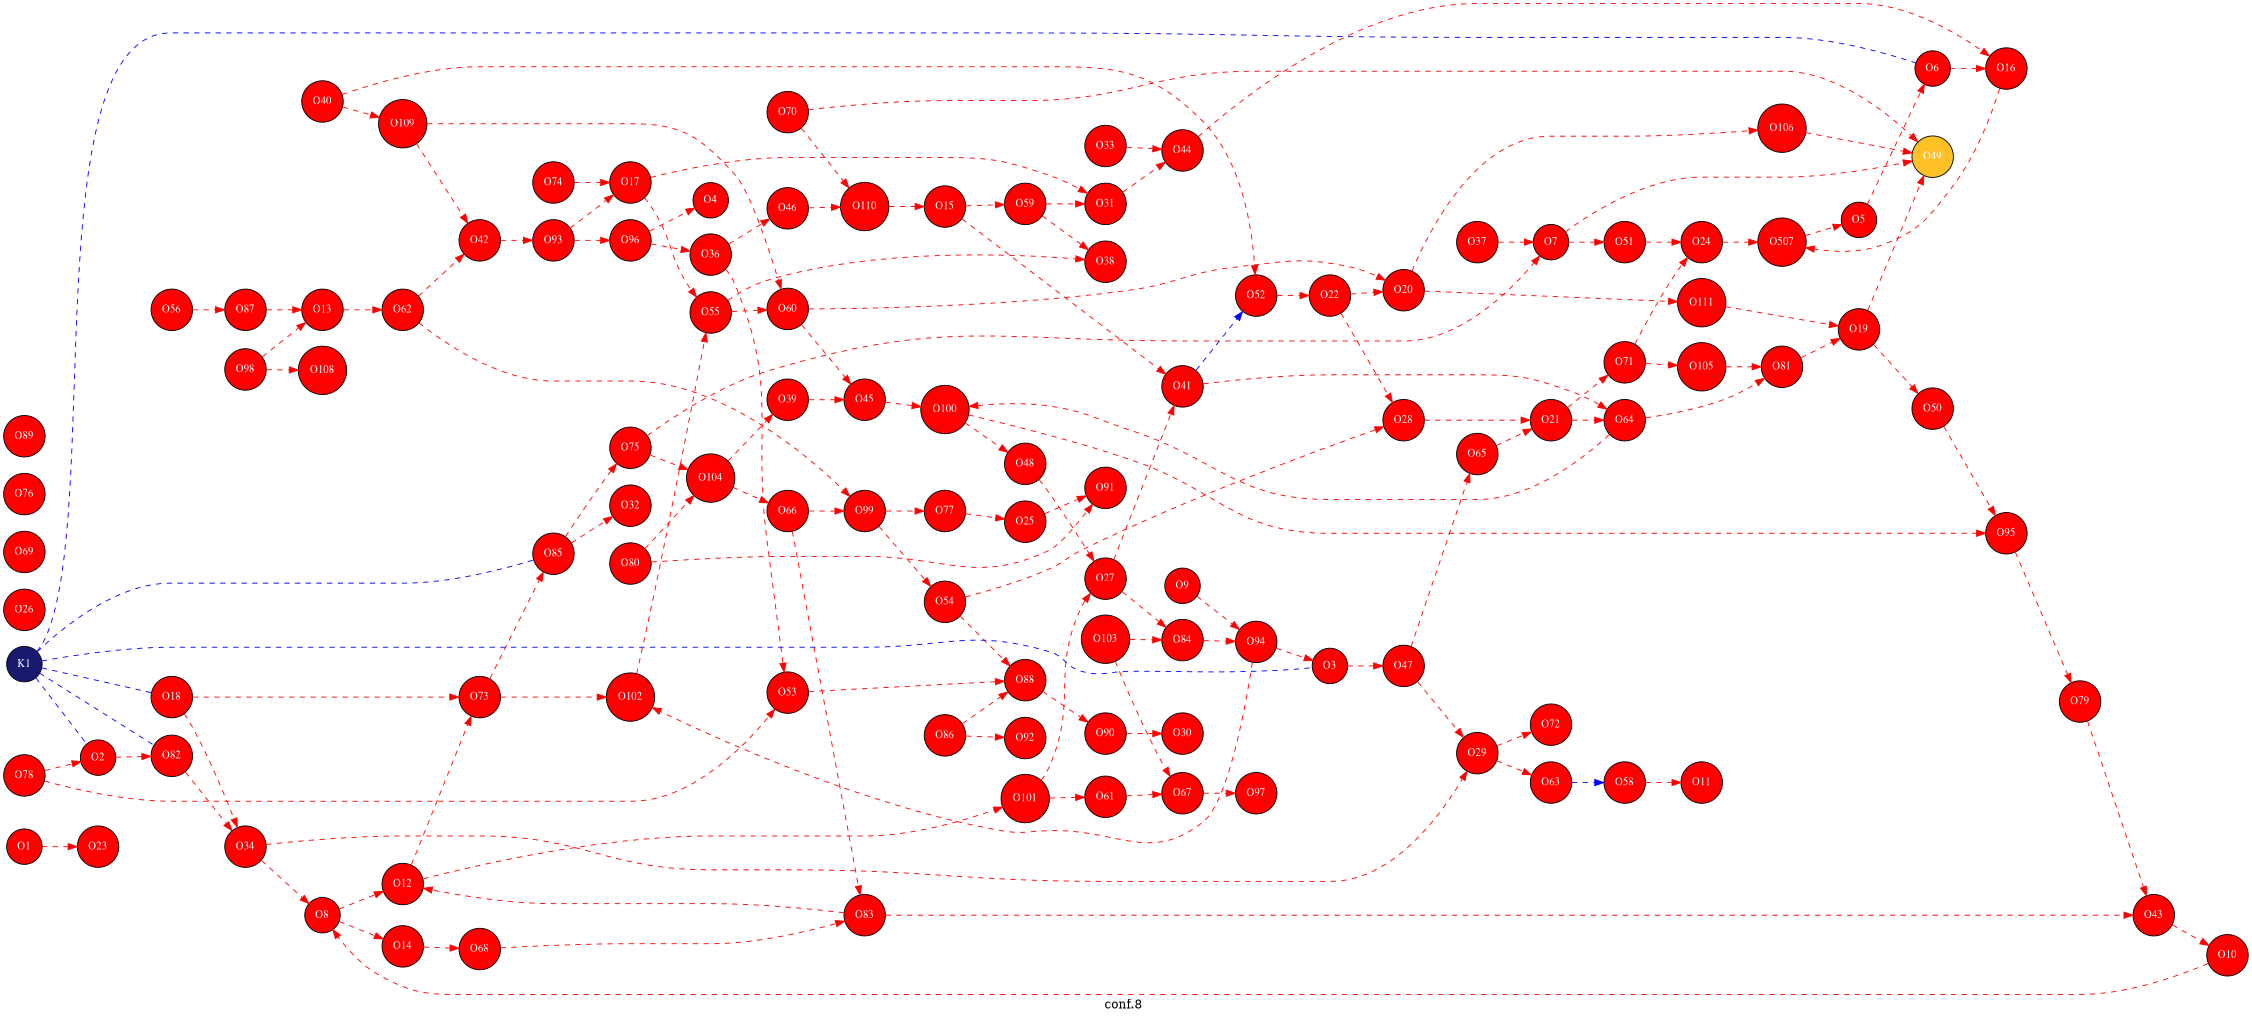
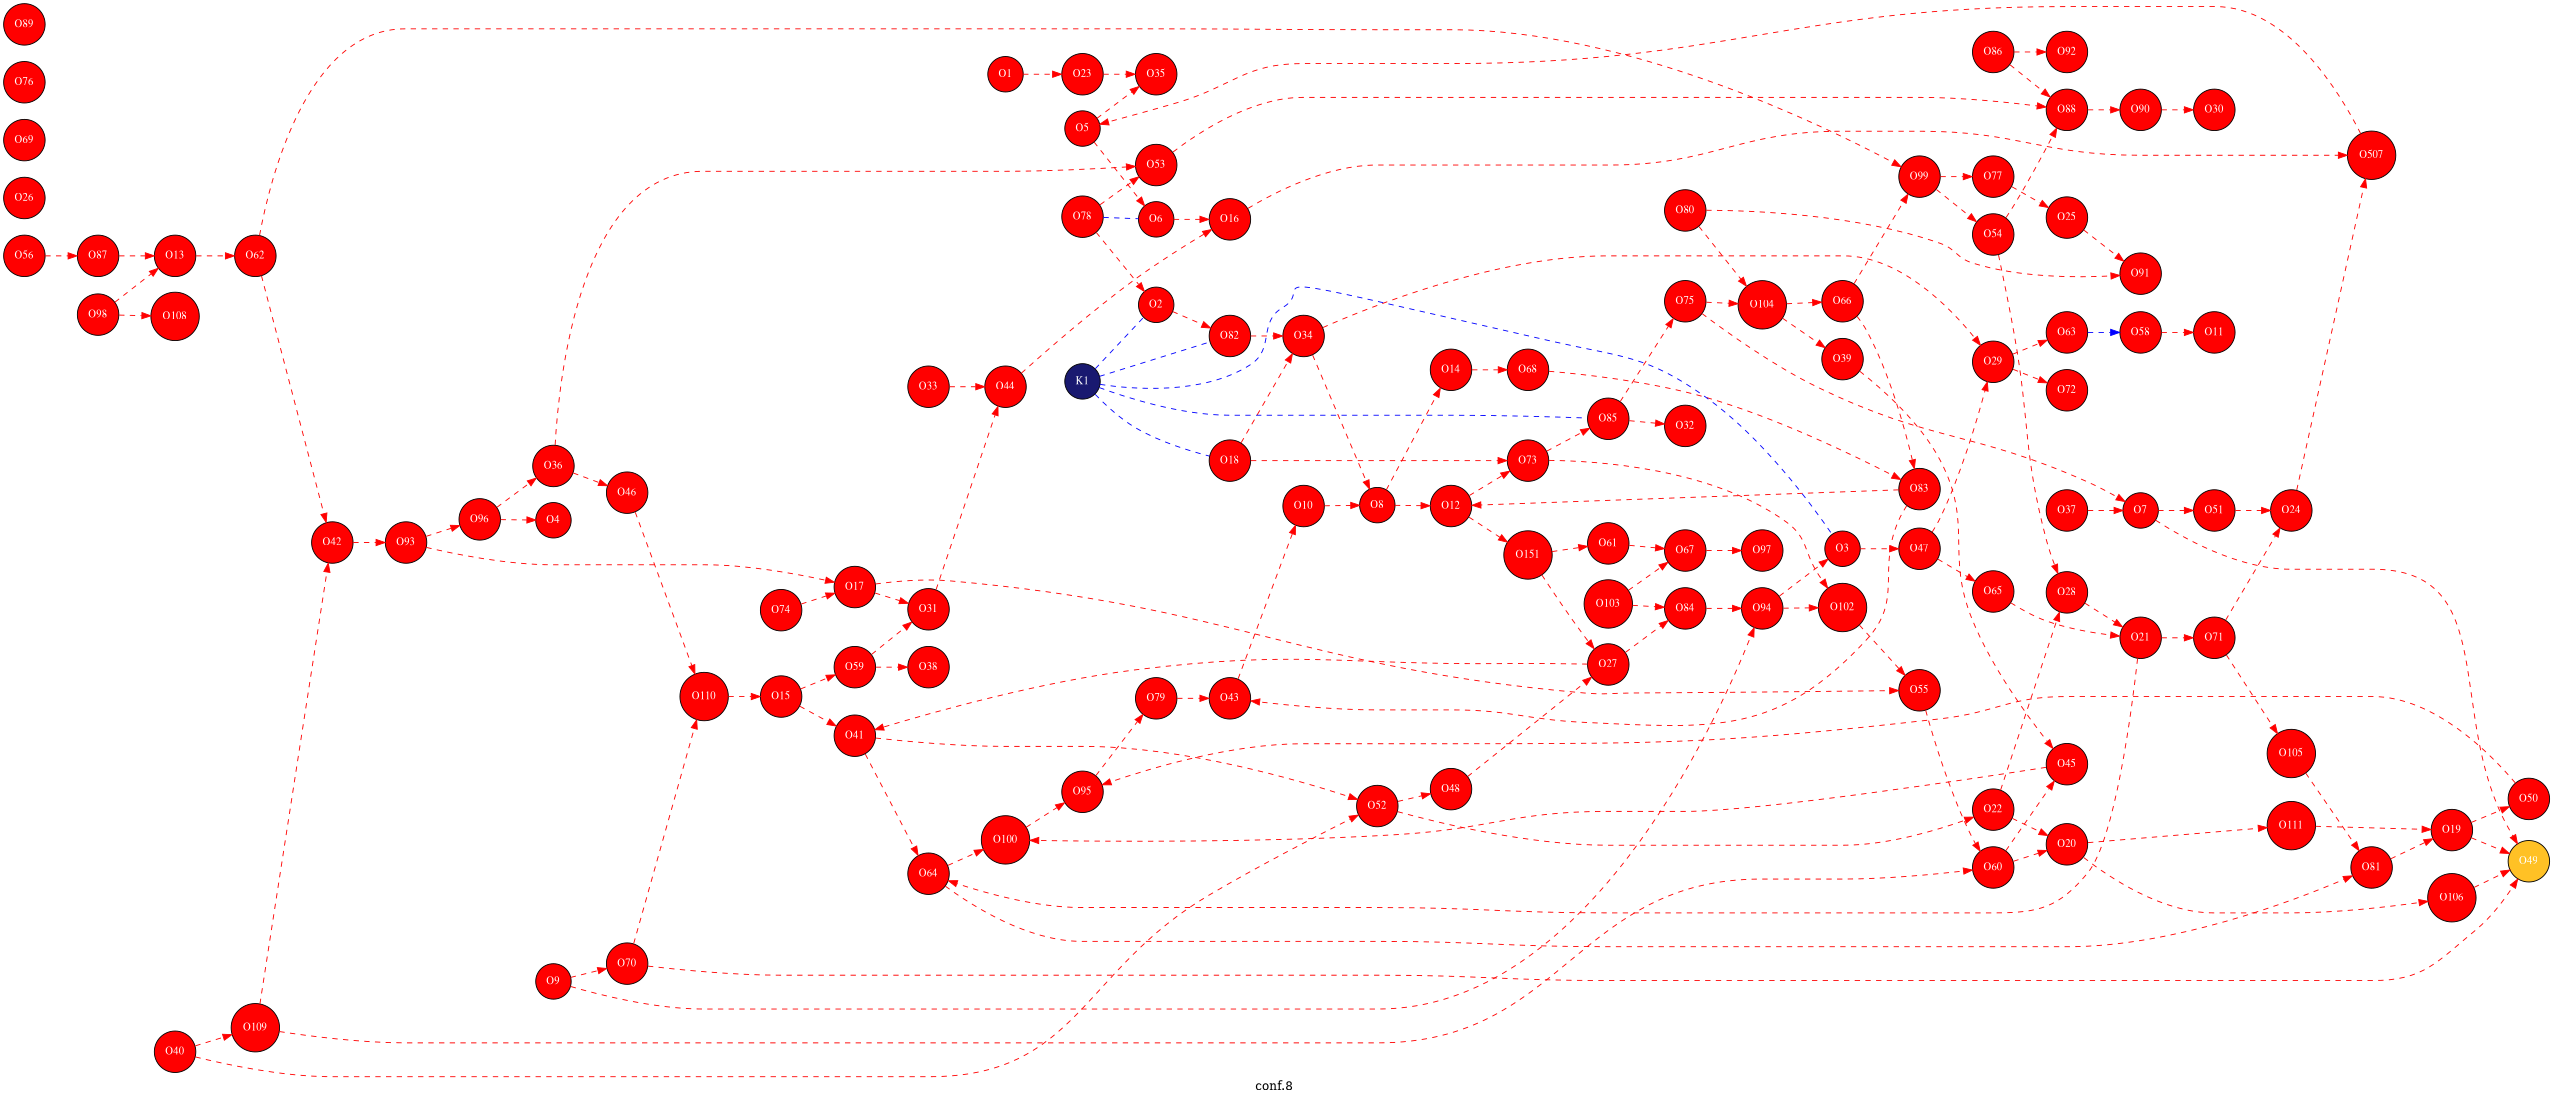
(716, 33) -> (1121, 218)
none -> (1156, 74)
(898, 258) -> none
(1215, 347) -> (1103, 747)
(983, 435) -> (1410, 799)
(1025, 799) -> (1528, 555)
none -> (584, 974)
